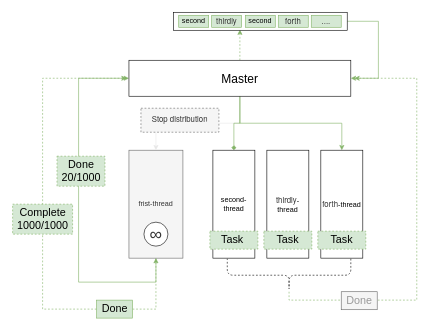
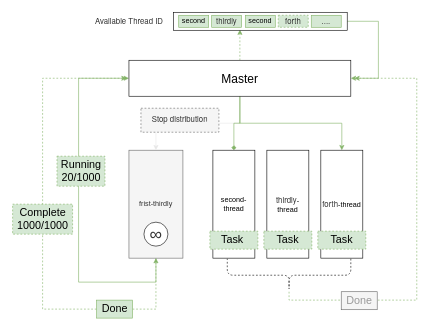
none -> (129, 21)
(293, 21) -> (293, 21)
(81, 171) -> (81, 171)
(156, 204) -> (156, 204)
